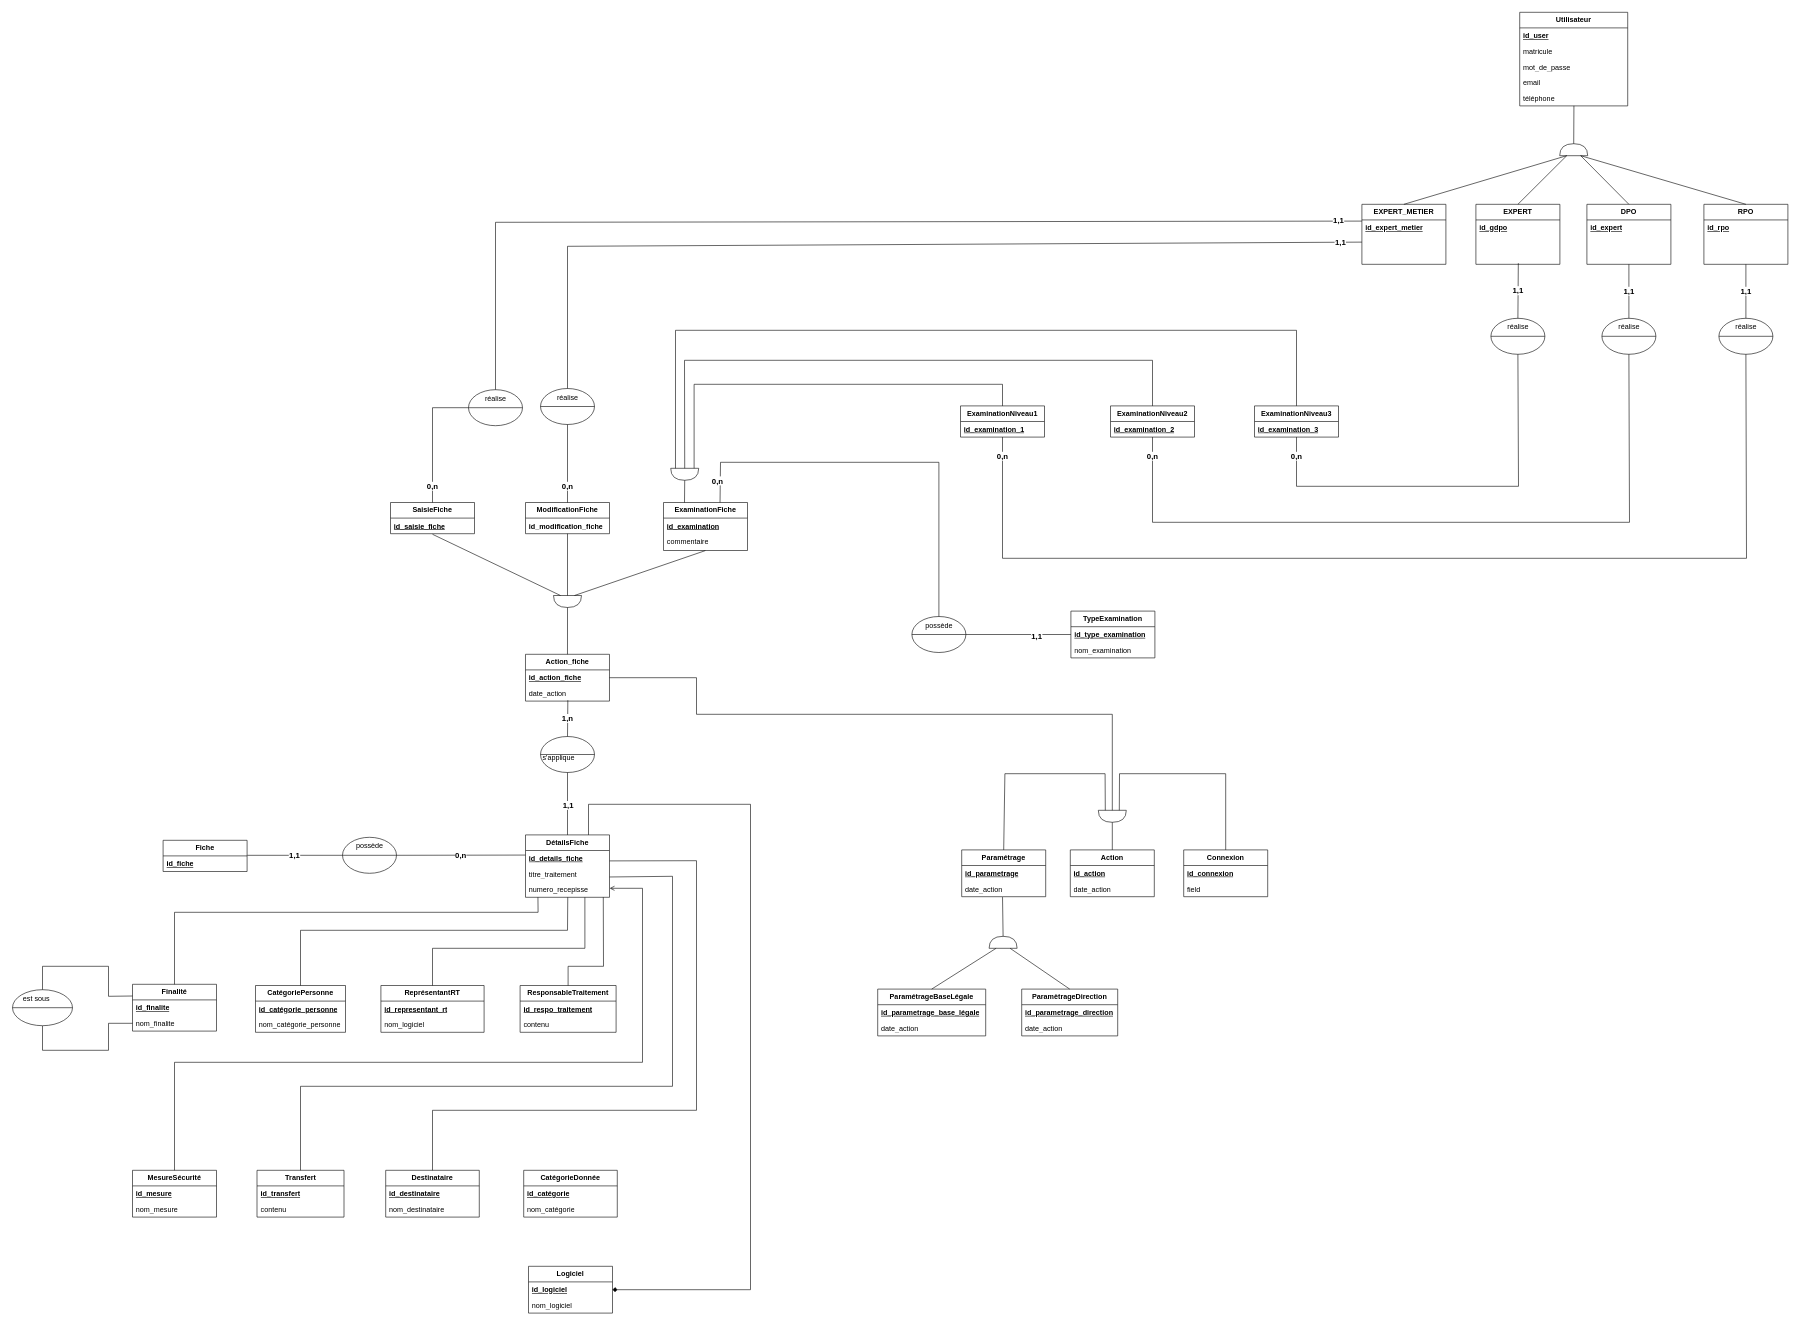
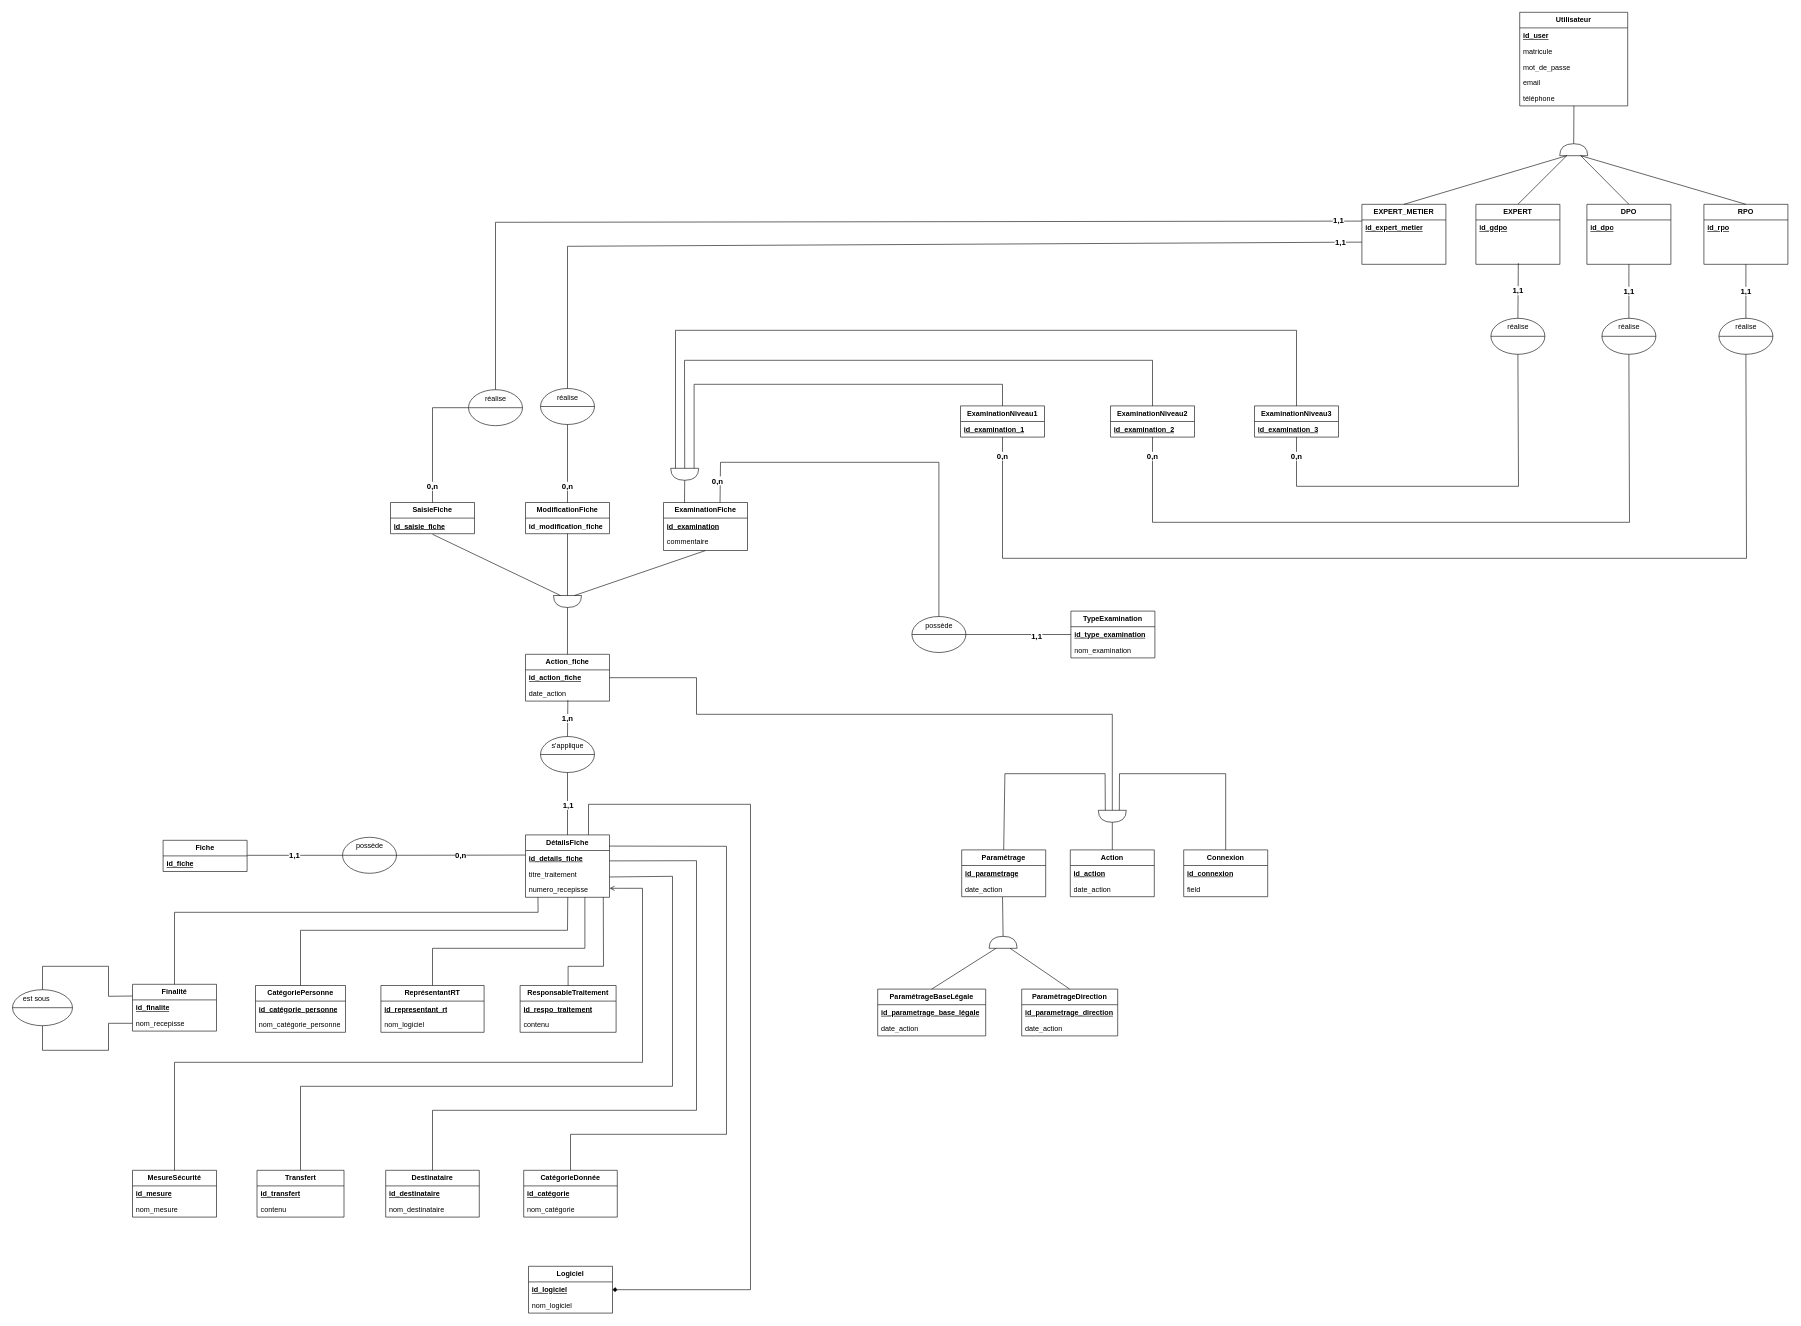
(1608, 228) -> (1601, 228)
(558, 758) -> (567, 746)
(157, 1024) -> (161, 1024)
none -> (726, 1028)
